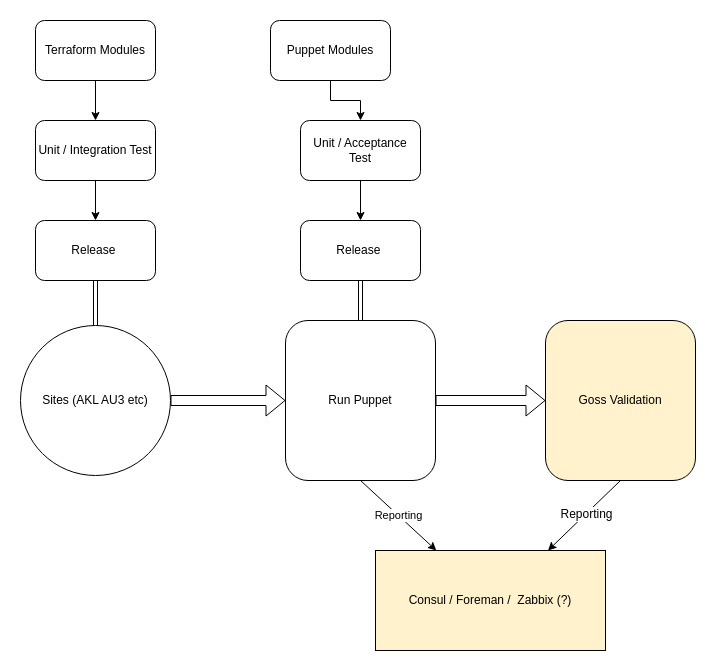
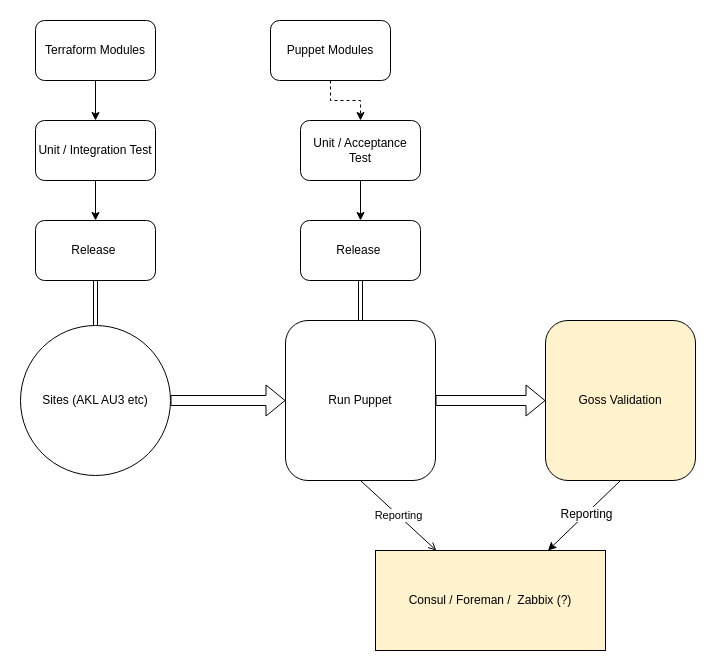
(342, 101) -> (342, 101)
(430, 545) -> (431, 546)
